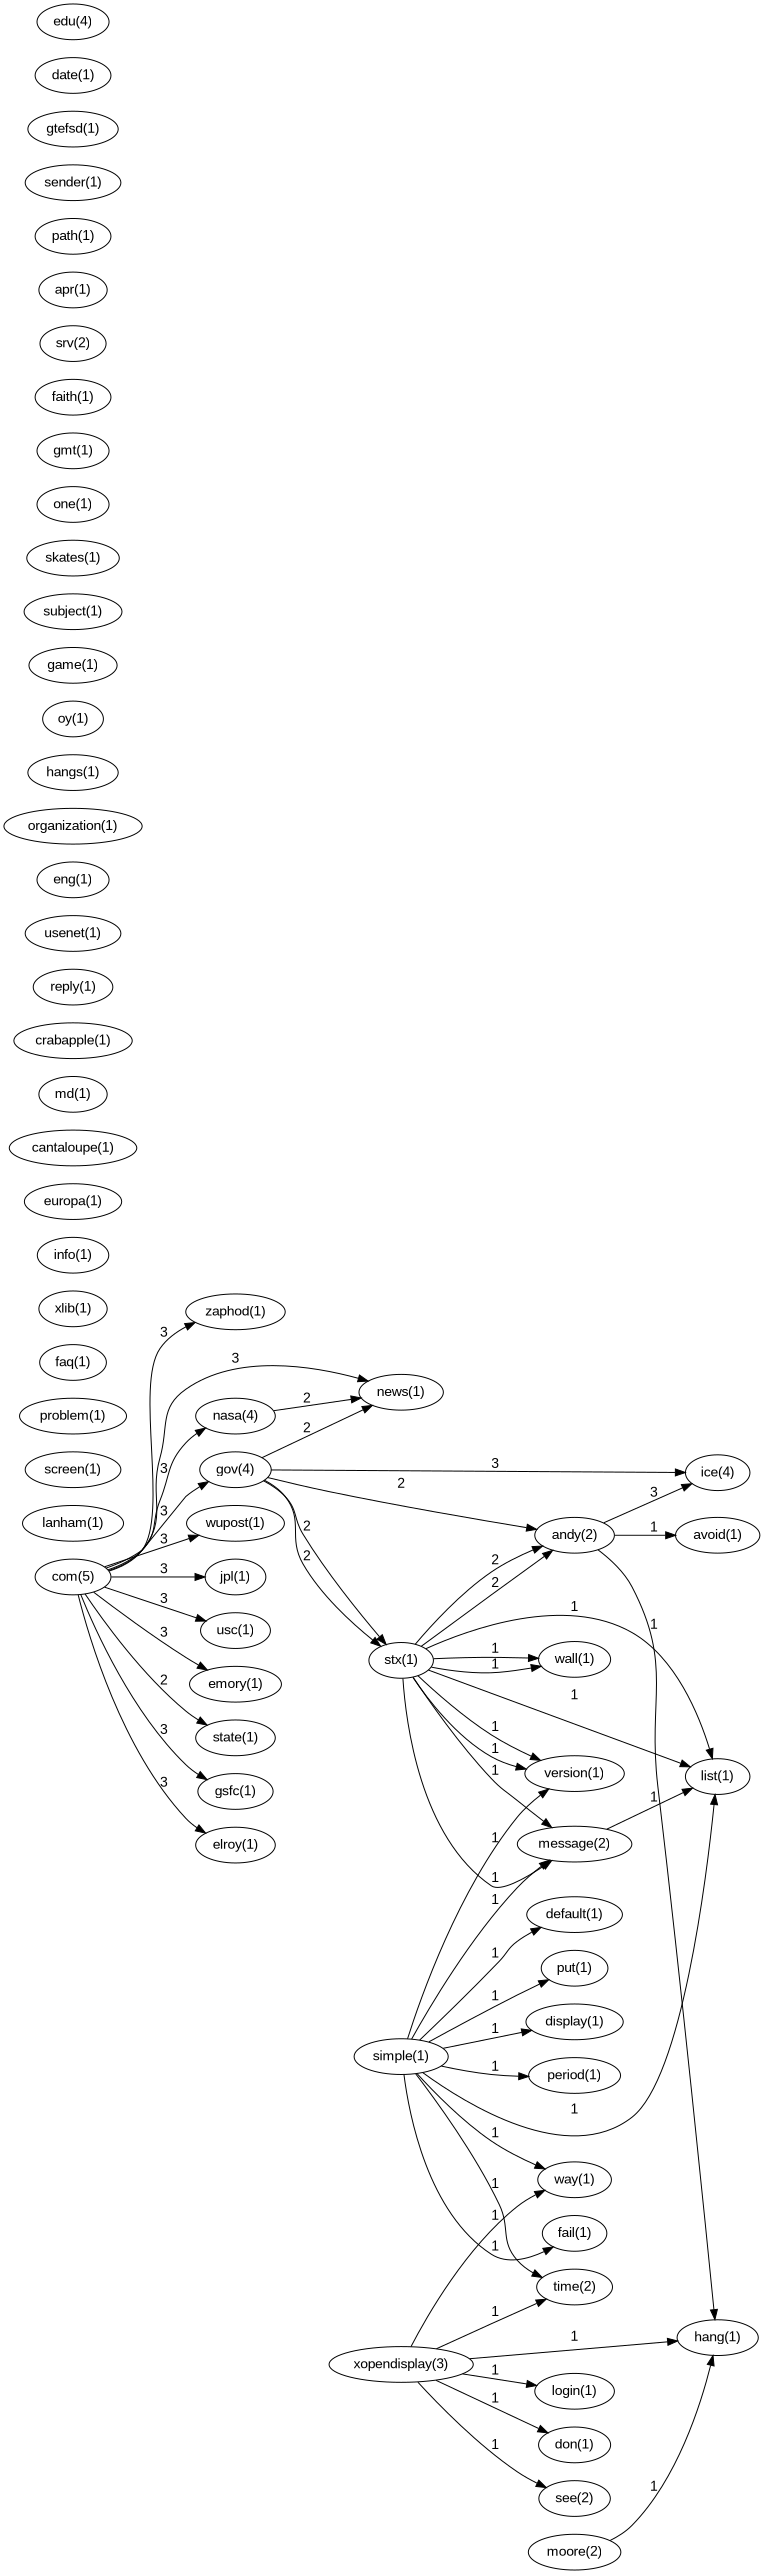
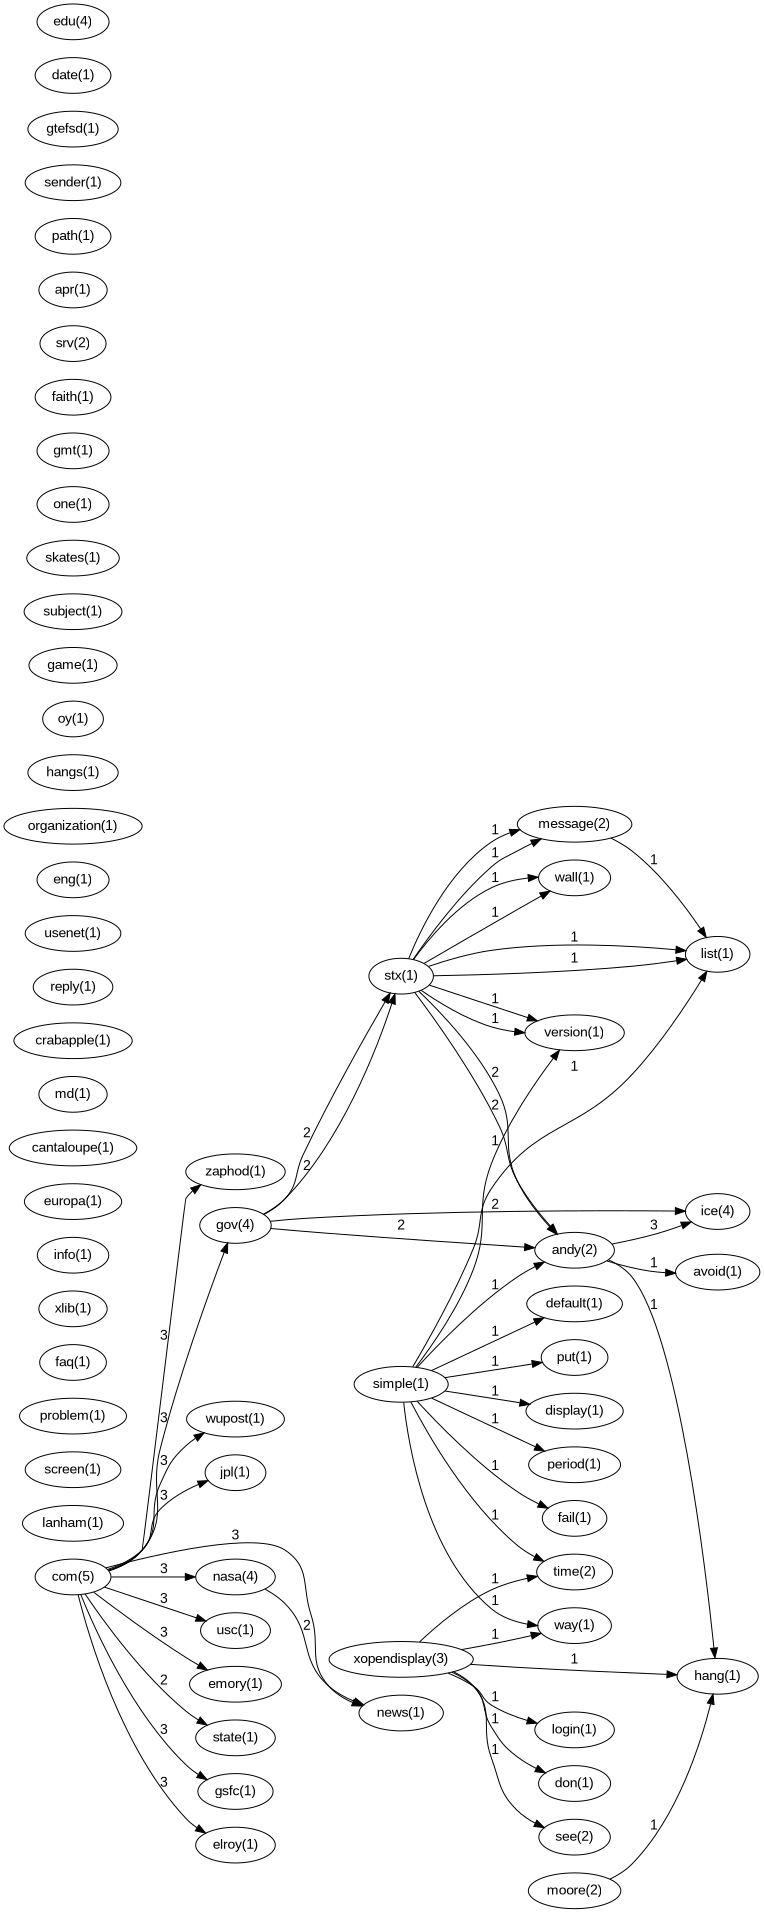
(313, 1434) -> none
(495, 1464) -> (495, 1205)
(469, 1947) -> (472, 1312)
